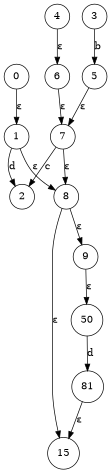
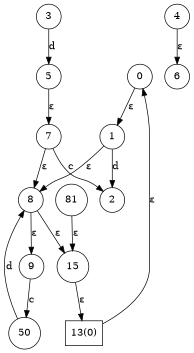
(98, 47) -> (52, 47)
(60, 103) -> none
(89, 287) -> (32, 300)
none -> (84, 333)
(87, 350) -> (4, 267)
